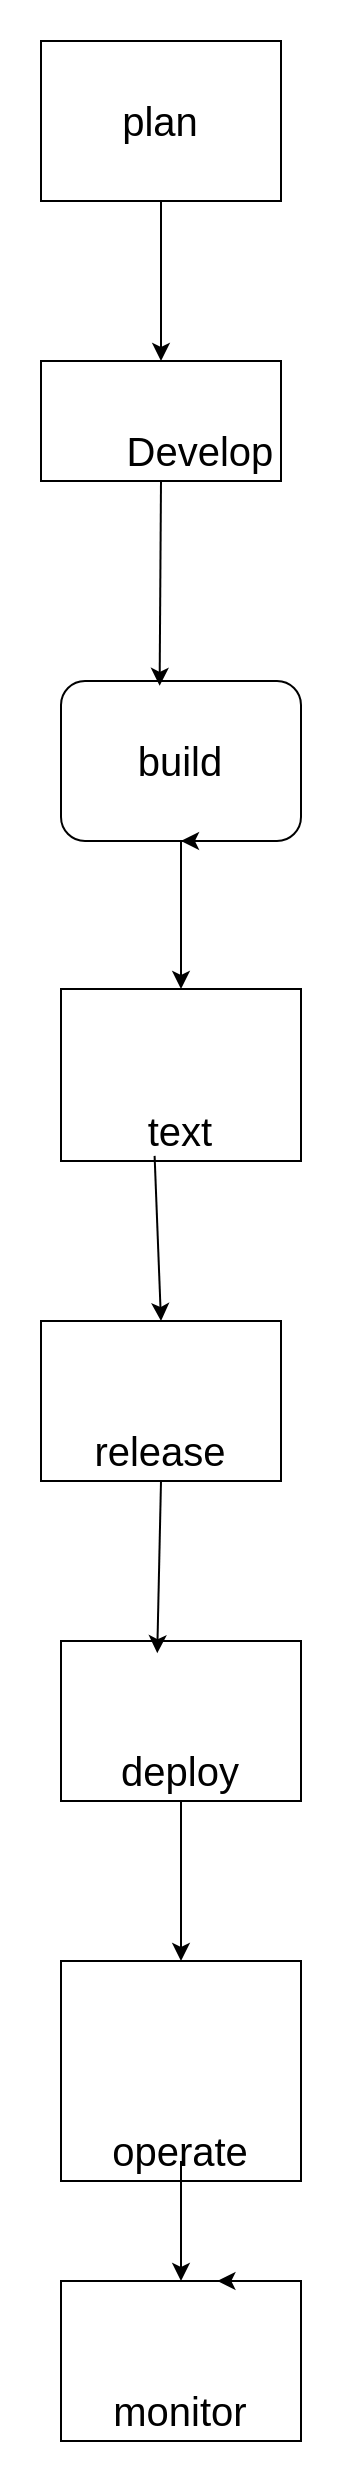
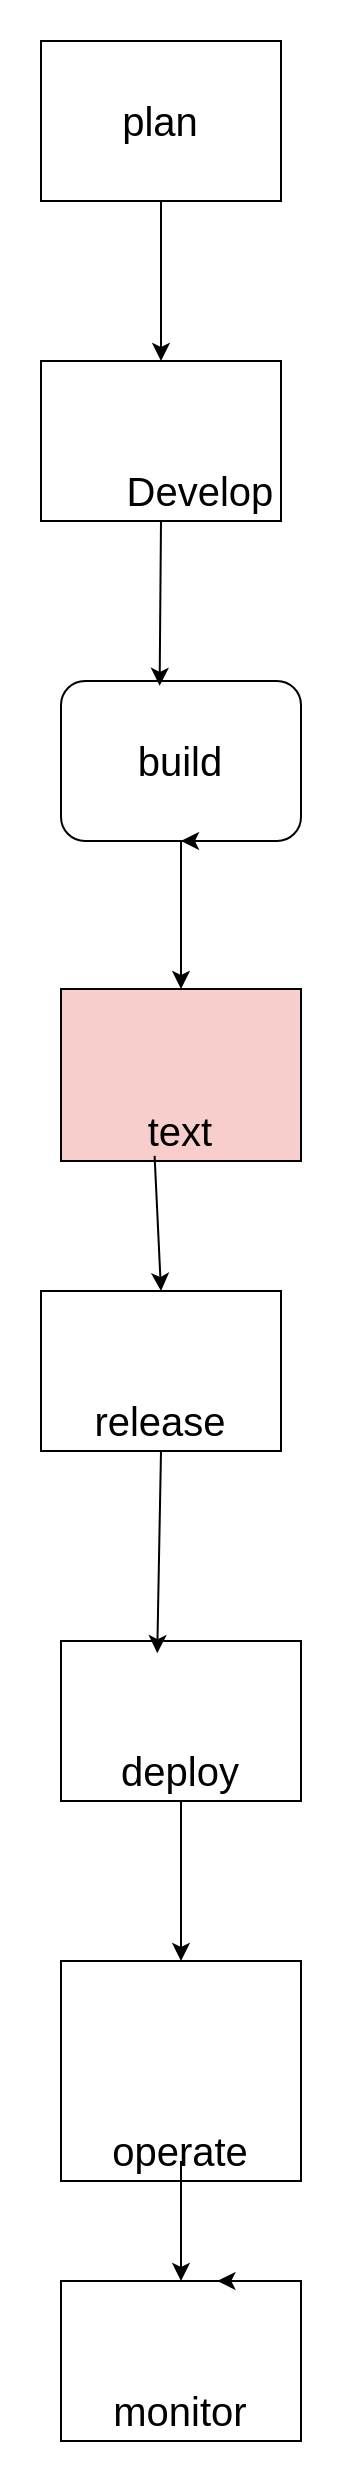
(161, 421) -> (161, 441)
(181, 1075) -> (181, 1075)
(161, 1401) -> (161, 1371)
